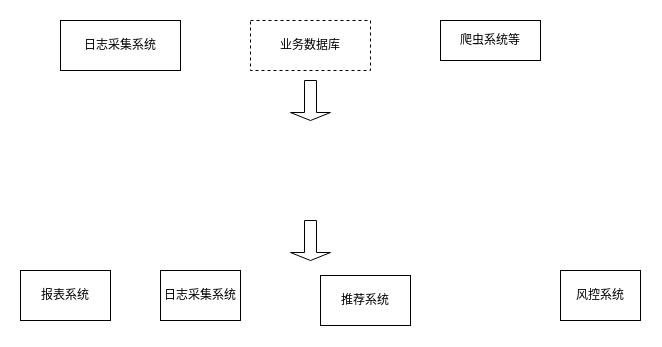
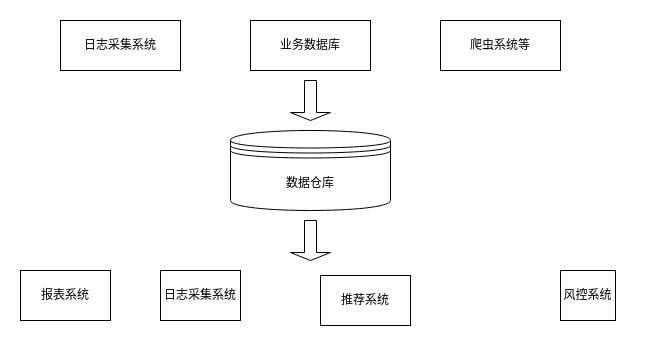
(491, 41) -> (501, 46)
(311, 46) -> (311, 46)
none -> (311, 171)
(601, 296) -> (588, 296)
